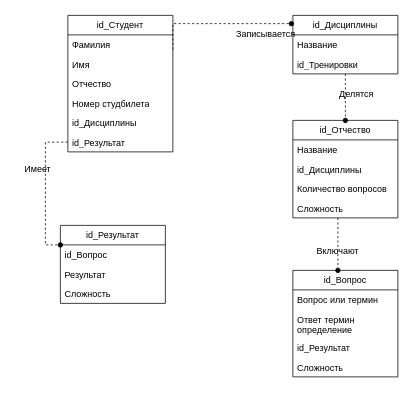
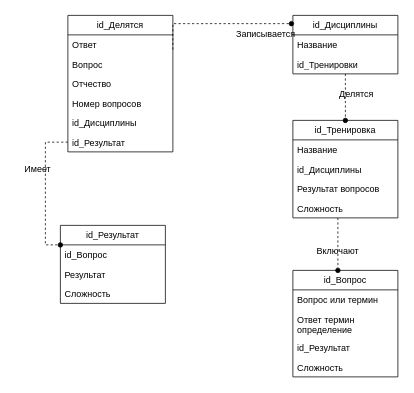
(120, 25) -> (120, 25)
(90, 46) -> (85, 46)
(80, 65) -> (87, 65)
(112, 104) -> (106, 104)
(345, 130) -> (345, 130)
(344, 190) -> (342, 190)
